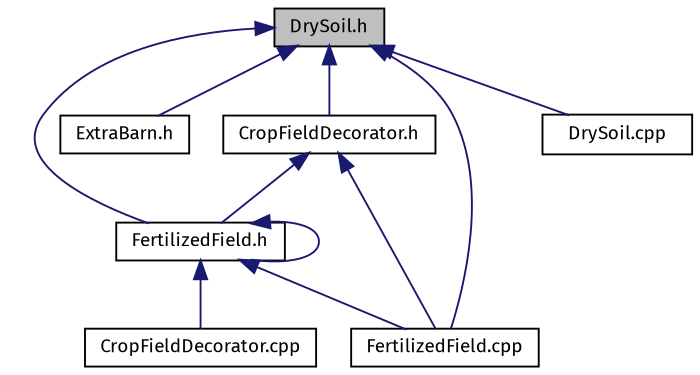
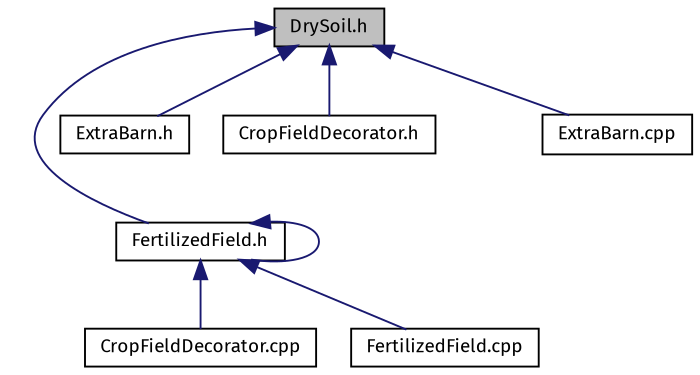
(617, 135) -> (617, 135)
(470, 177) -> none
(258, 194) -> none
(392, 249) -> none
